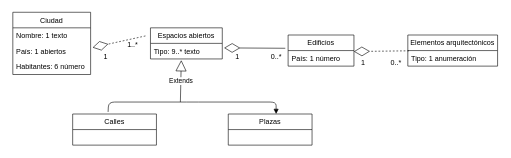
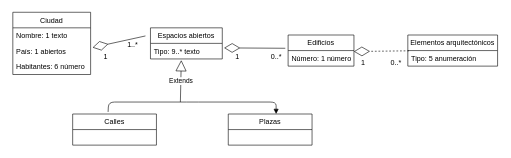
(127, 40) -> (127, 40)
(317, 59) -> (321, 59)
(445, 59) -> (445, 59)
